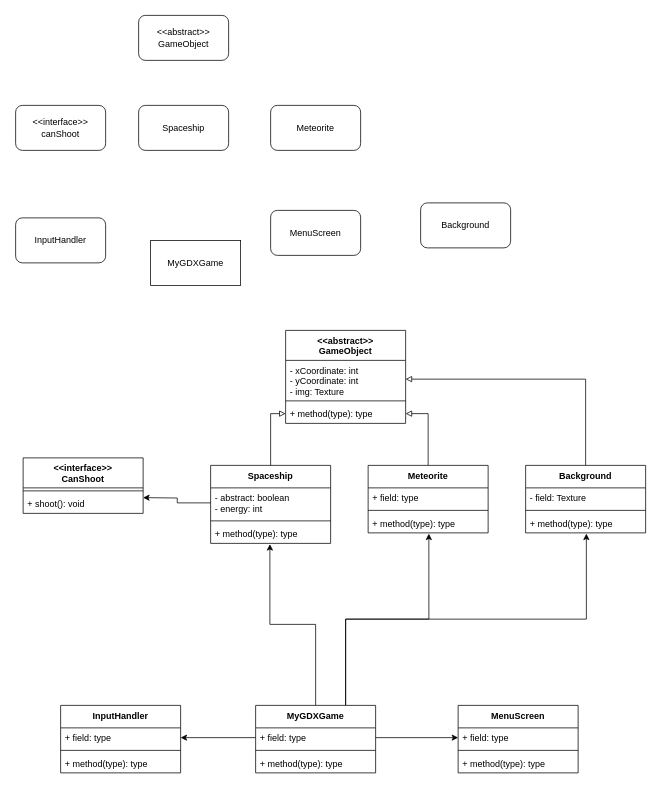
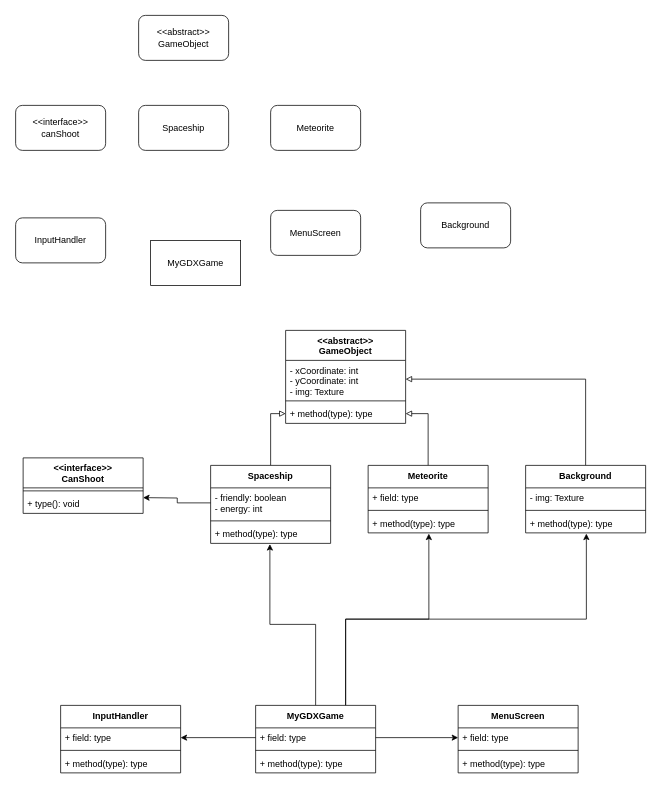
(258, 498) -> (255, 498)
(564, 498) -> (560, 498)
(60, 504) -> (58, 504)
